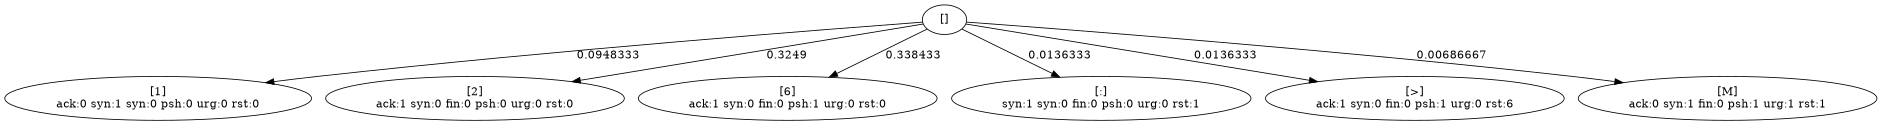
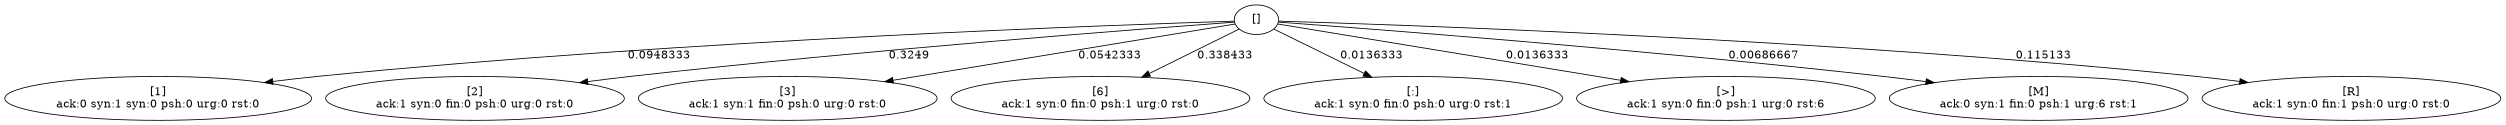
none -> (788, 98)
(1101, 98) -> (1413, 98)
(1728, 98) -> (2039, 98)
none -> (2351, 98)
